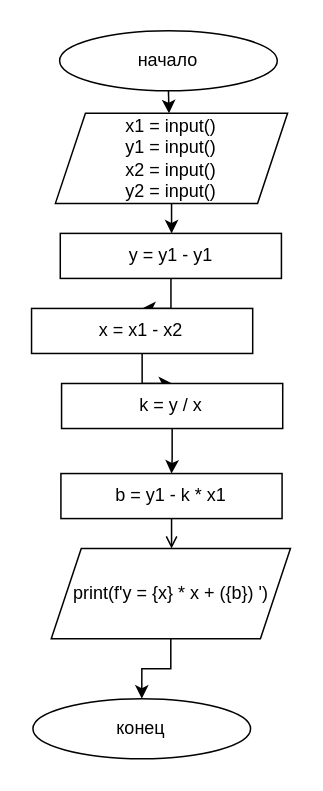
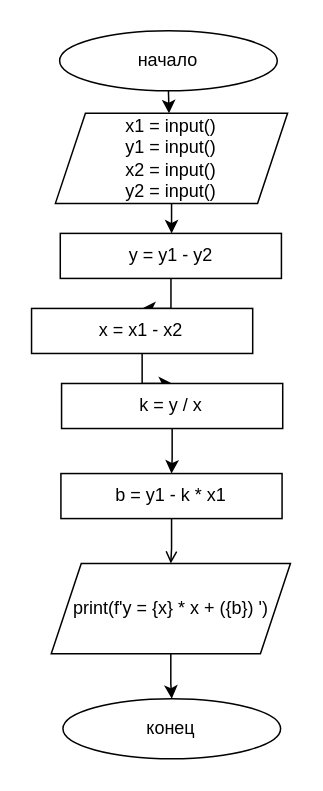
(171, 256) -> (171, 256)
(171, 593) -> (171, 608)
(142, 728) -> (172, 728)
